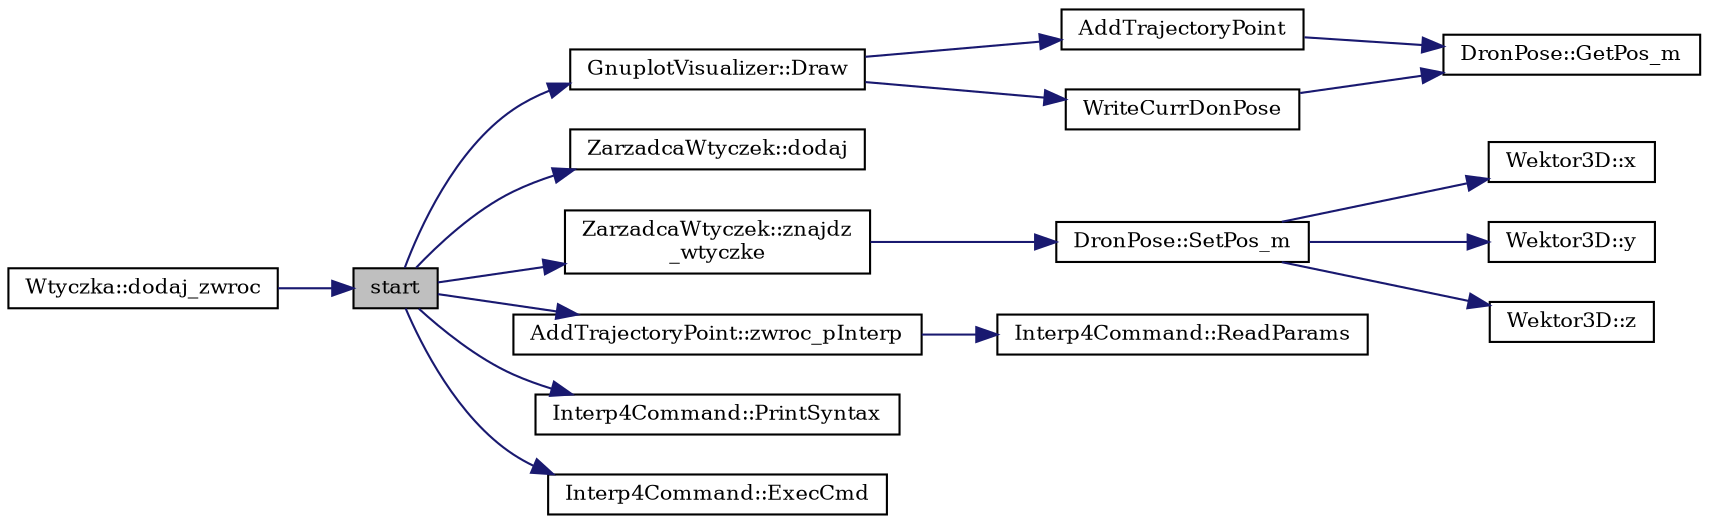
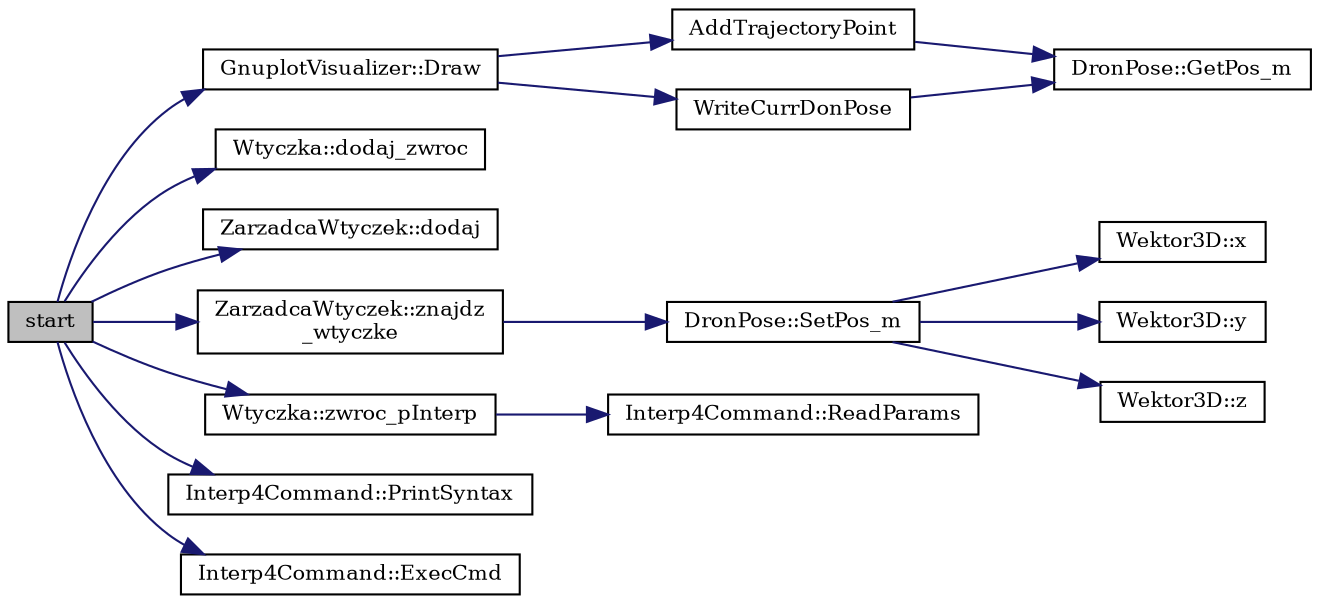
(305, 288) -> (120, 229)
(718, 335) -> (350, 415)
